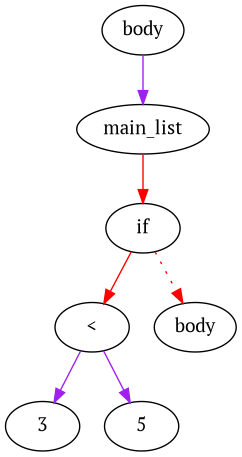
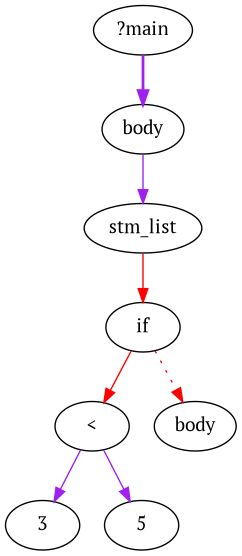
none -> (143, 30)
(143, 129) -> (143, 228)
